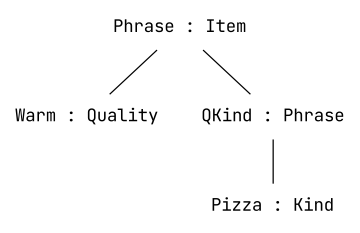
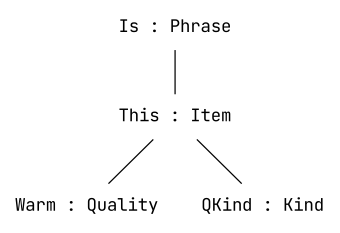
none -> (175, 27)
(180, 27) -> (175, 117)
(273, 117) -> (263, 206)
(273, 206) -> none
